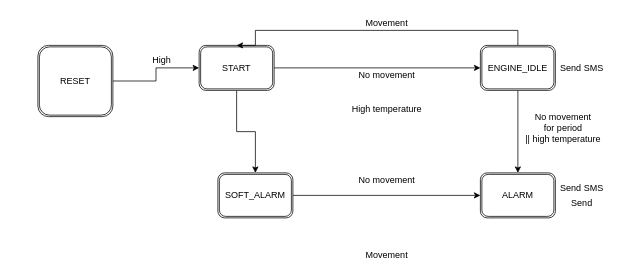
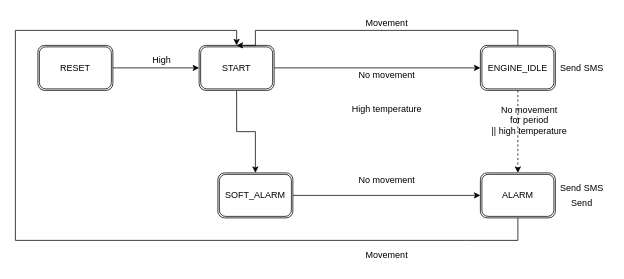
(75, 81) -> (75, 68)
(563, 128) -> (529, 120)
(518, 129) -> (518, 129)
none -> (47, 240)
